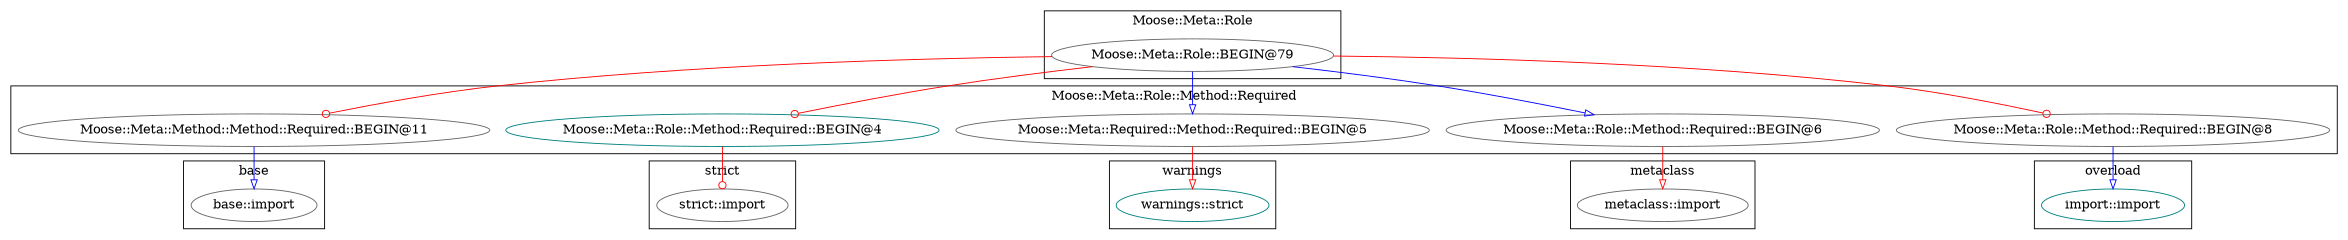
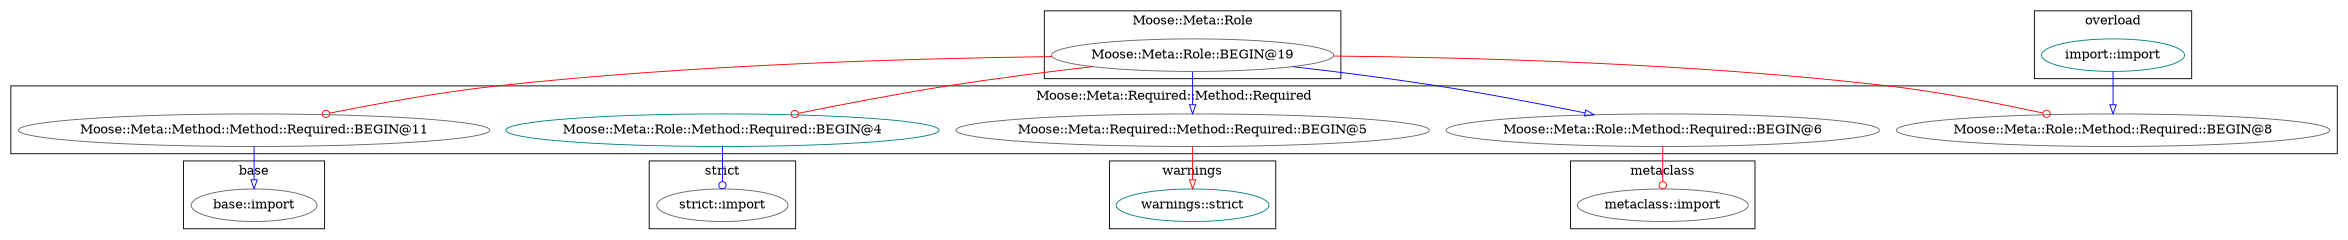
(1193, 55) -> (1193, 55)
(1174, 96) -> (1174, 96)
(722, 167) -> (722, 167)
(1663, 167) -> (1663, 167)
(2113, 167) -> (2113, 91)
